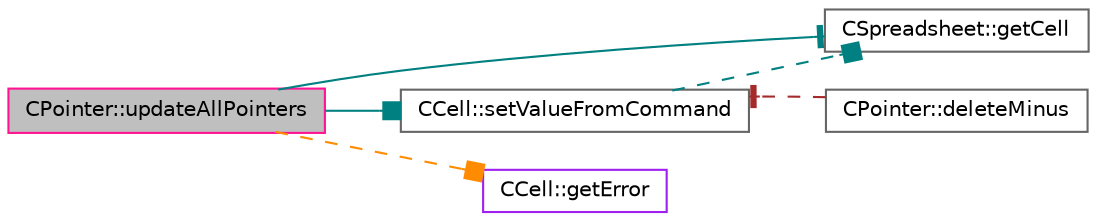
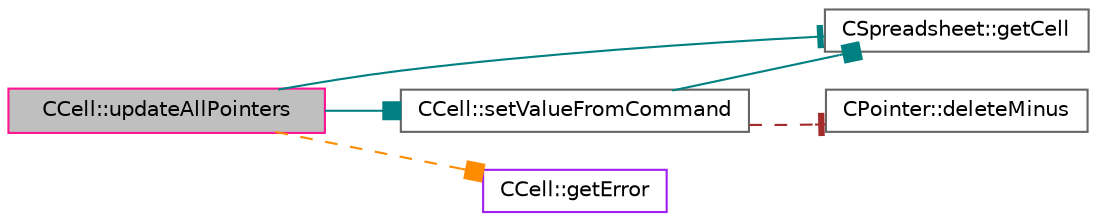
(756, 73) -> (756, 73)
(793, 97) -> (782, 125)
(167, 111) -> (167, 111)
